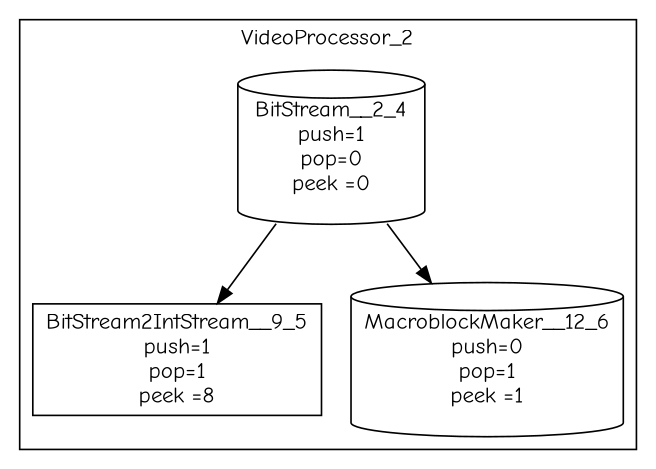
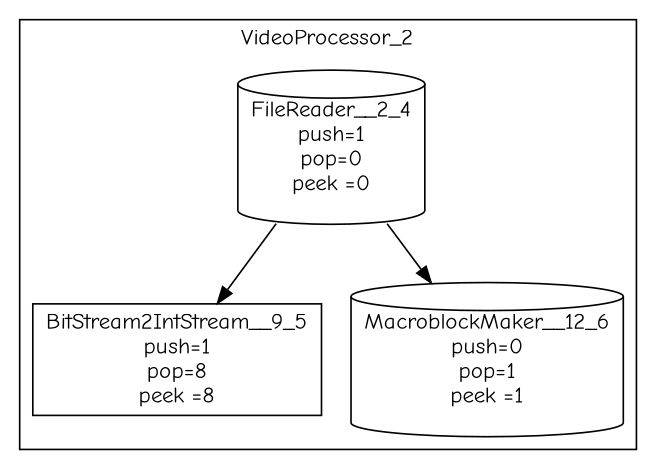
(331, 147) -> (331, 147)
(177, 360) -> (177, 360)
